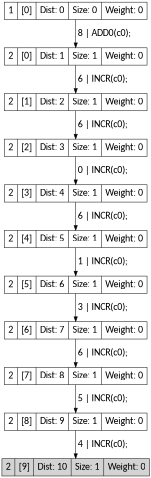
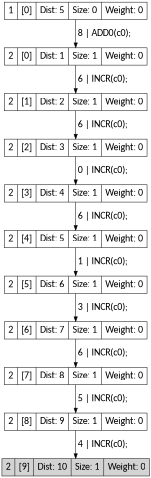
(52, 10) -> (52, 10)
